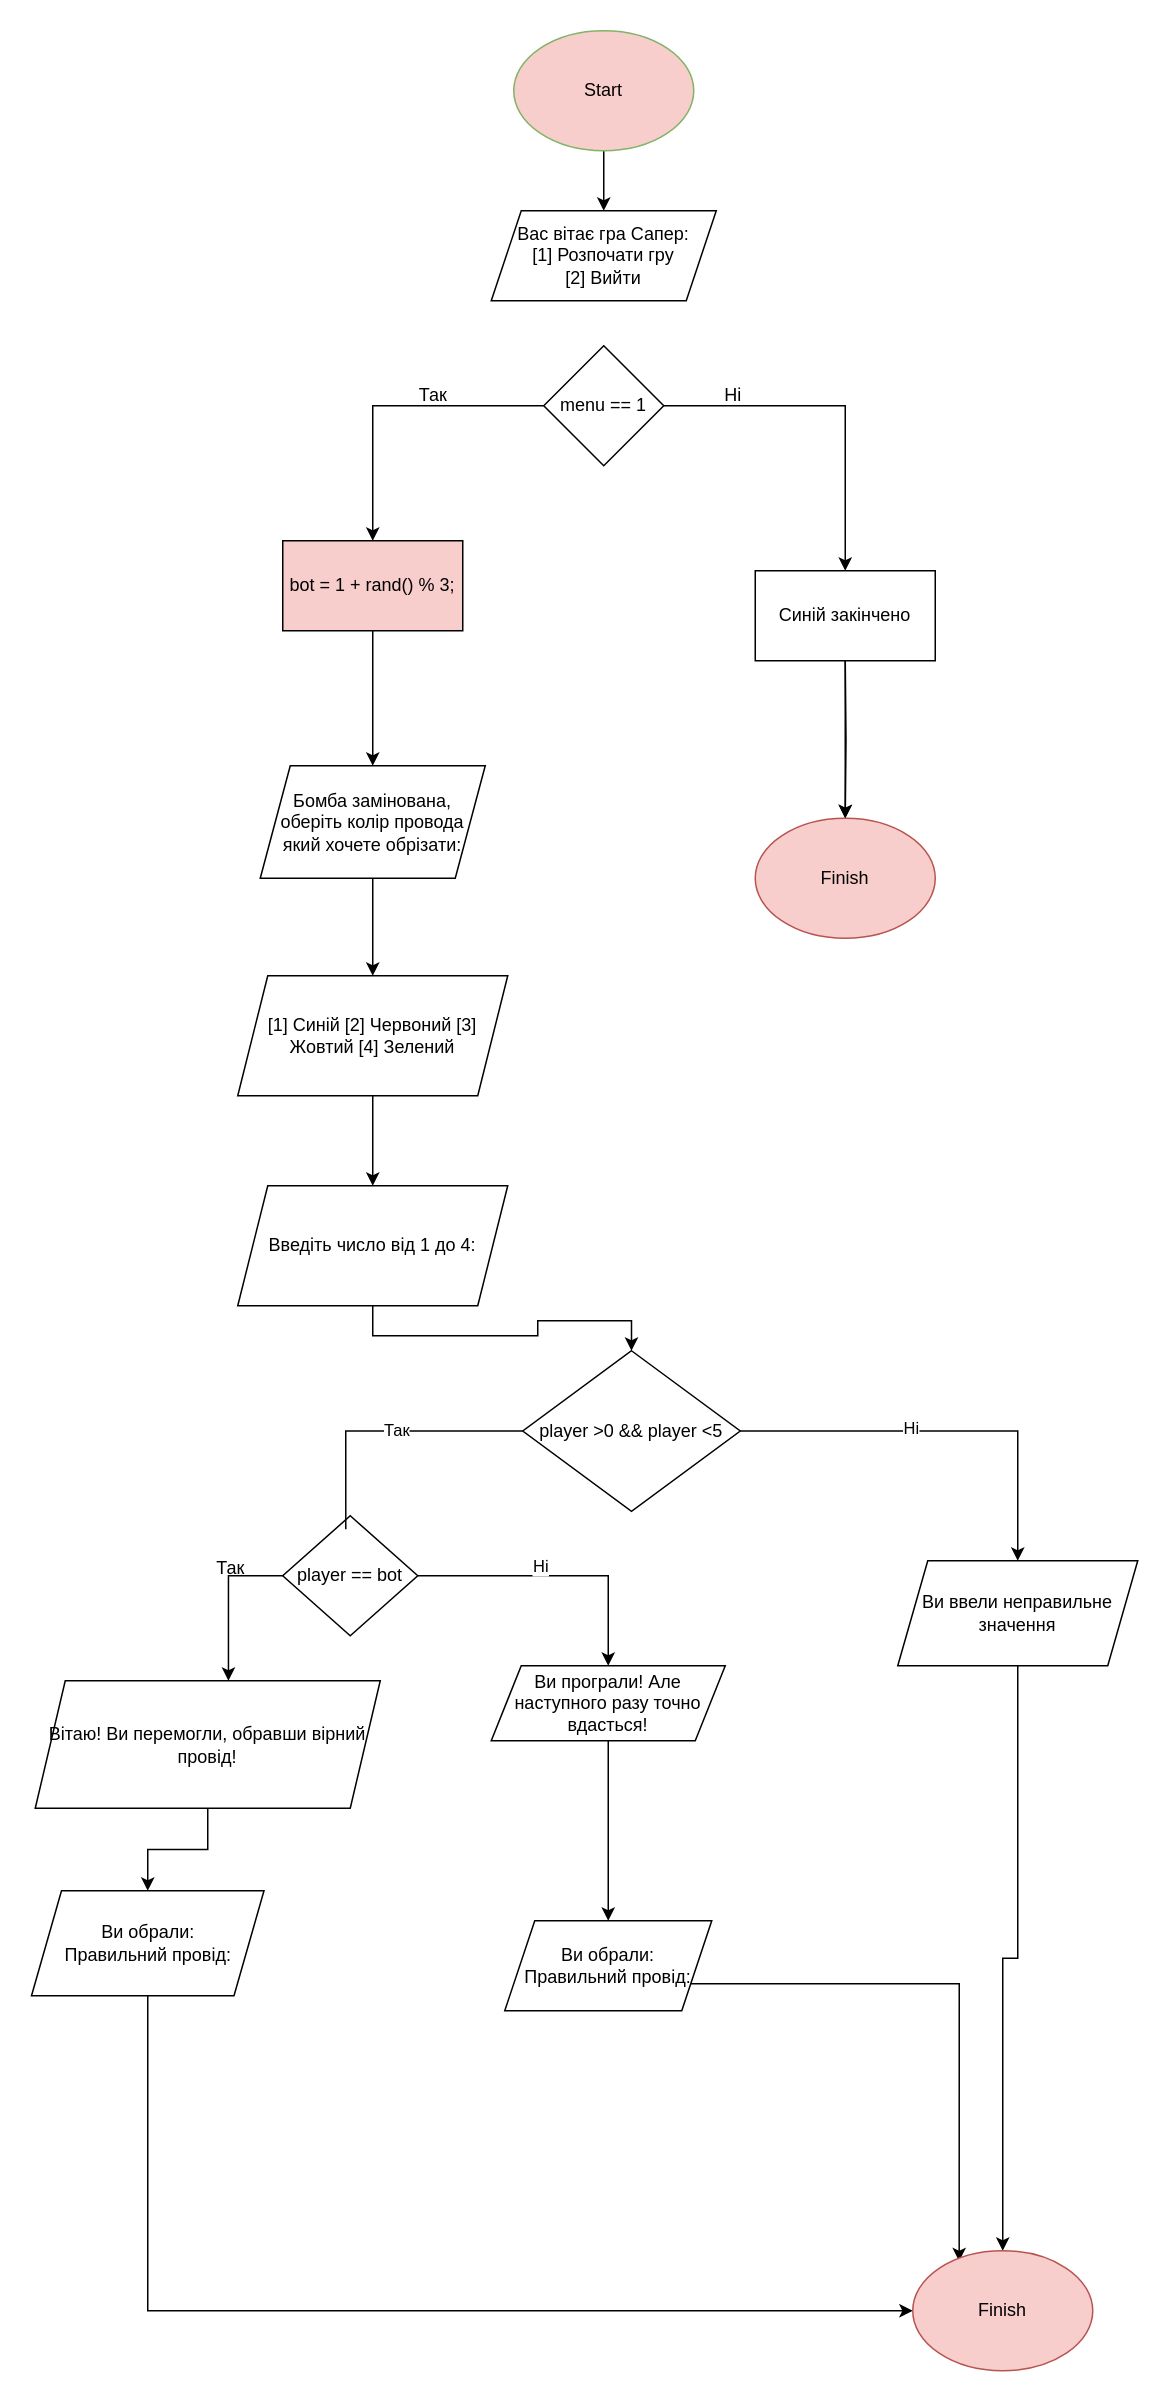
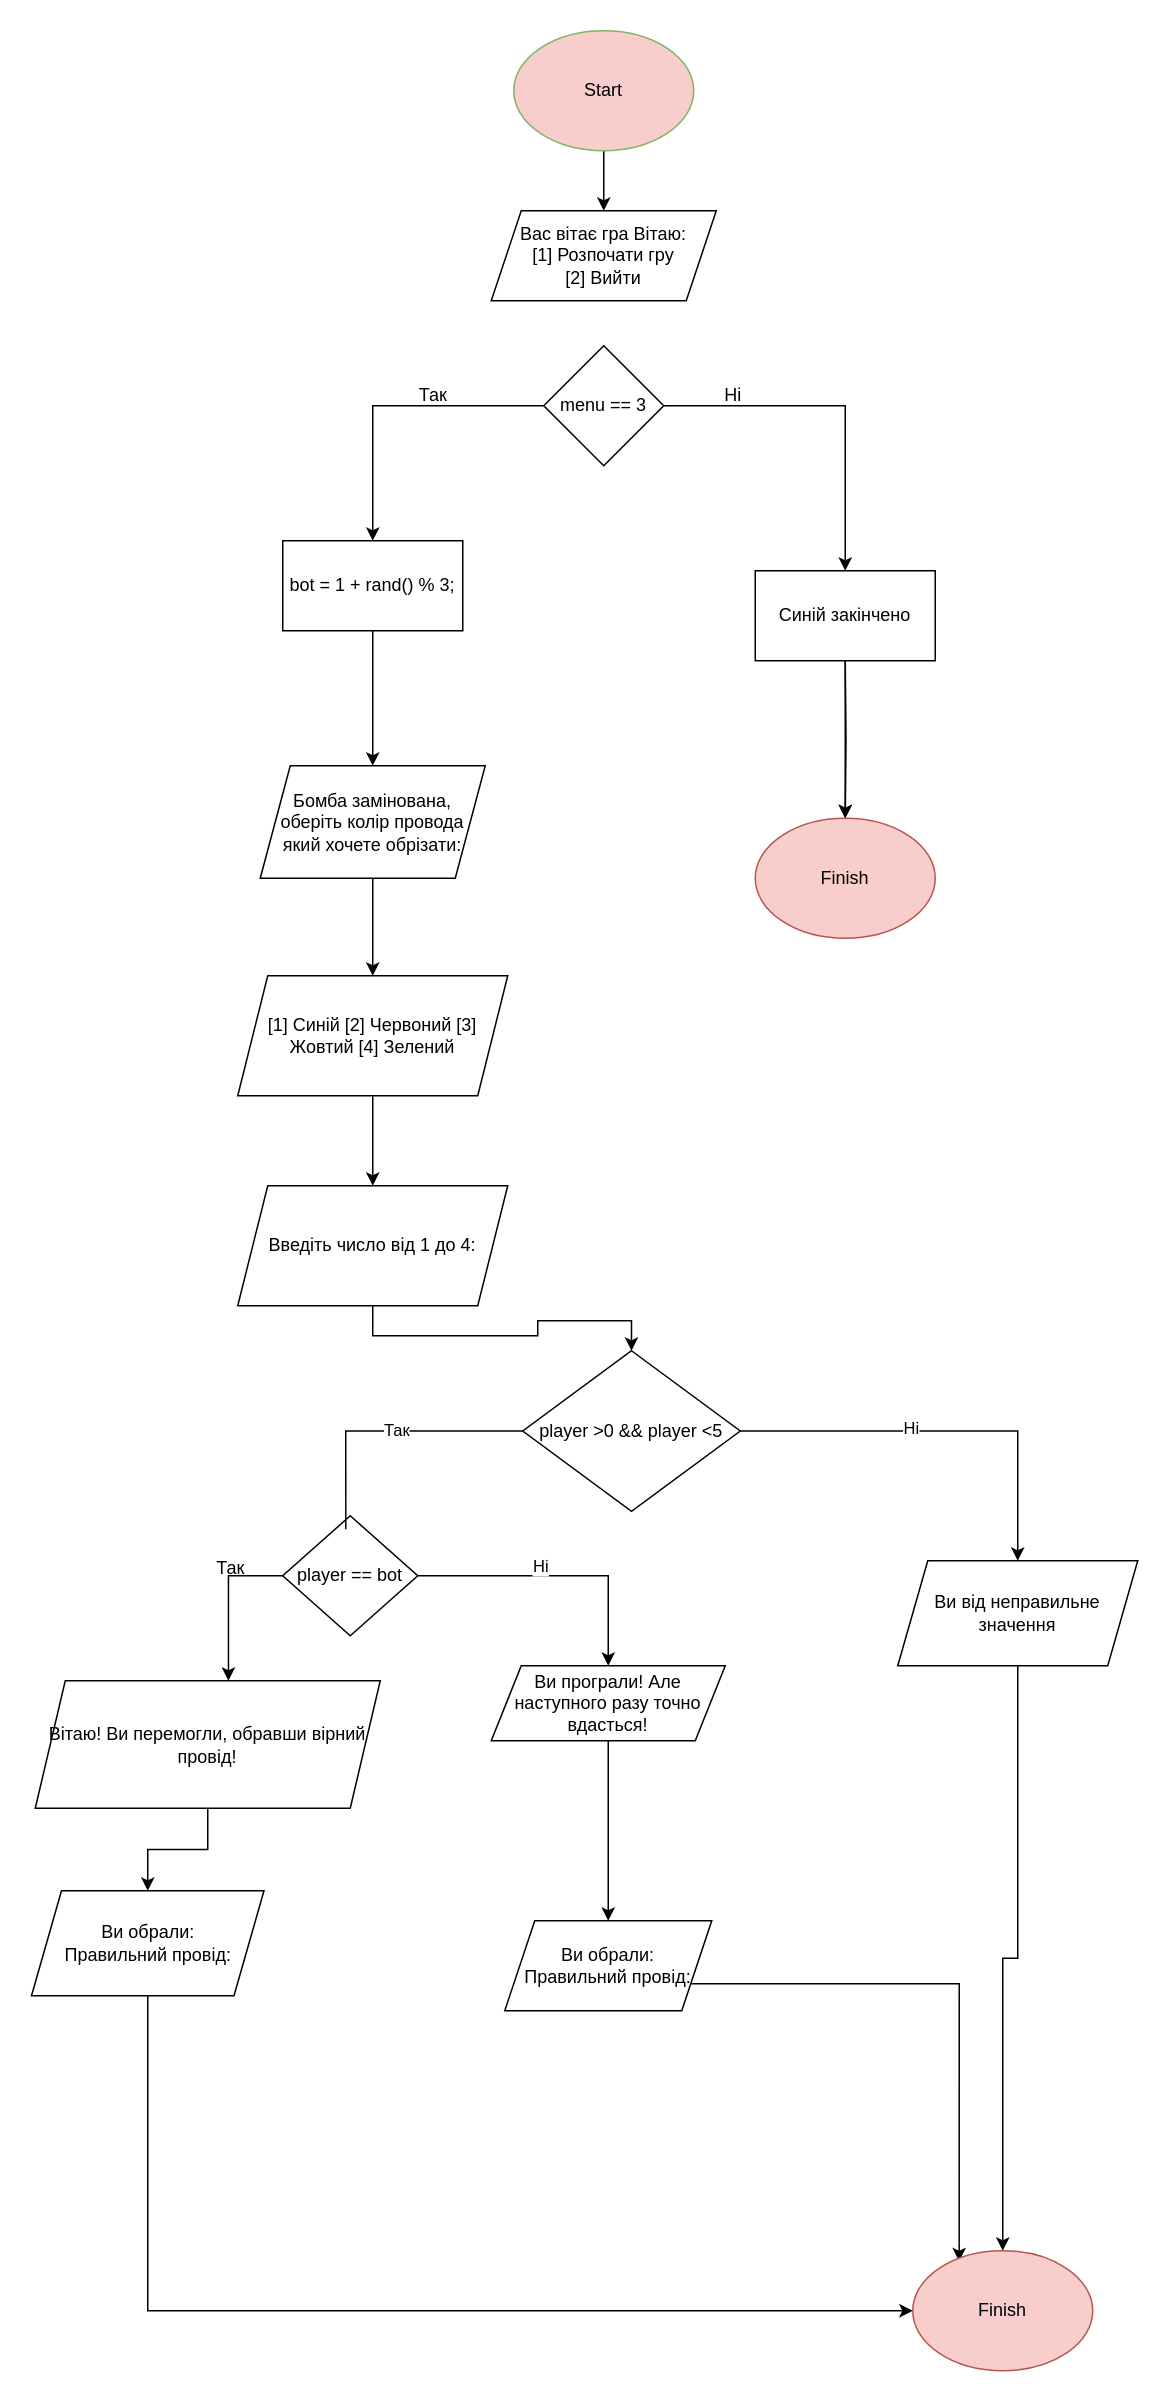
(604, 256) -> (604, 256)
(604, 406) -> (604, 406)
(373, 586) -> (373, 586)
(1018, 1613) -> (1018, 1613)
